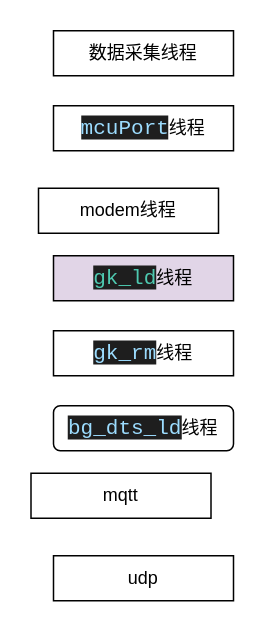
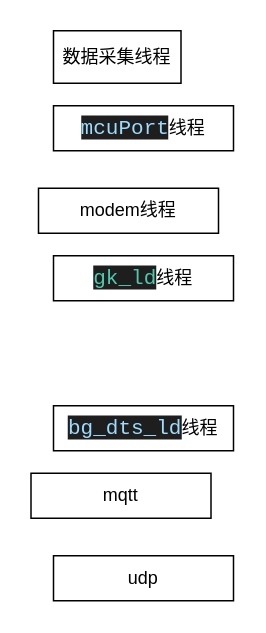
(143, 53) -> (117, 57)
(143, 278) -> (143, 278)
(143, 353) -> none
(143, 428) -> (143, 428)
